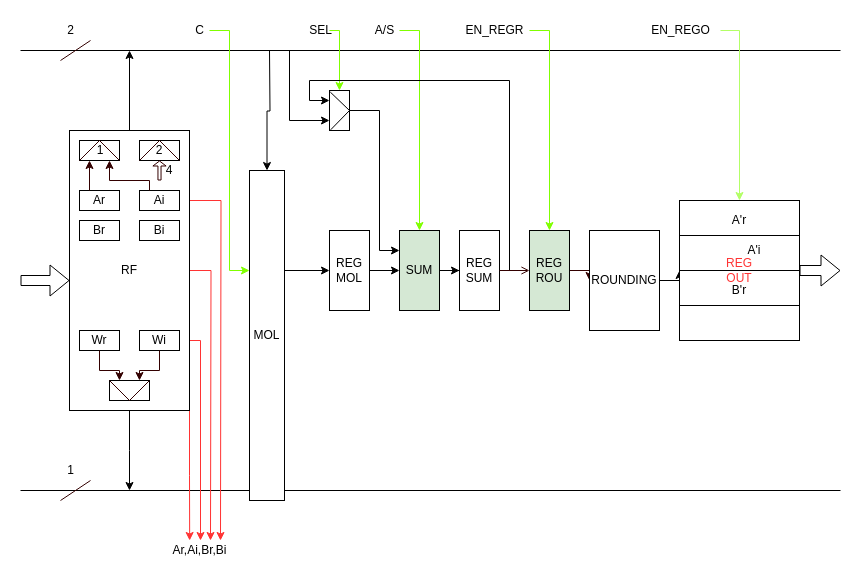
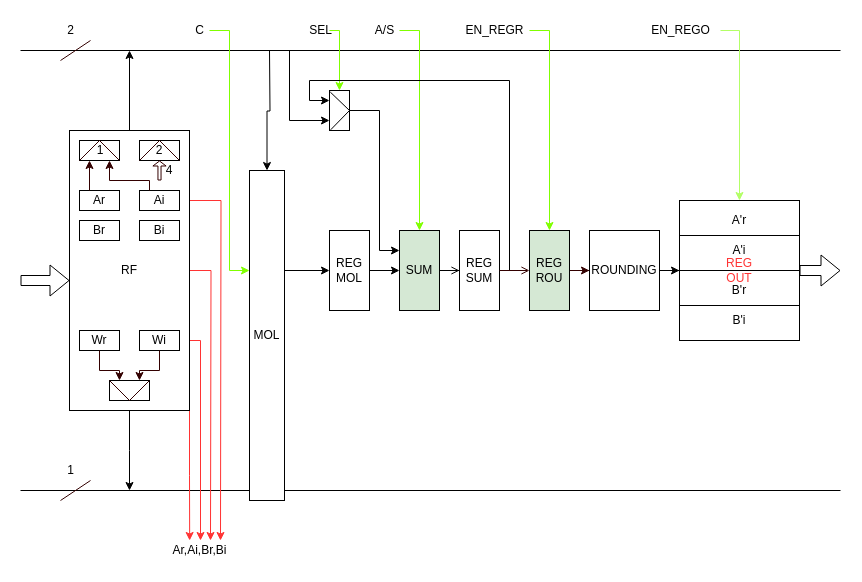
(755, 251) -> (740, 251)
(451, 271) -> (453, 271)
(625, 281) -> (625, 271)
none -> (740, 321)
